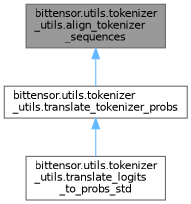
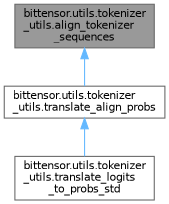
(96, 102) -> (85, 102)
